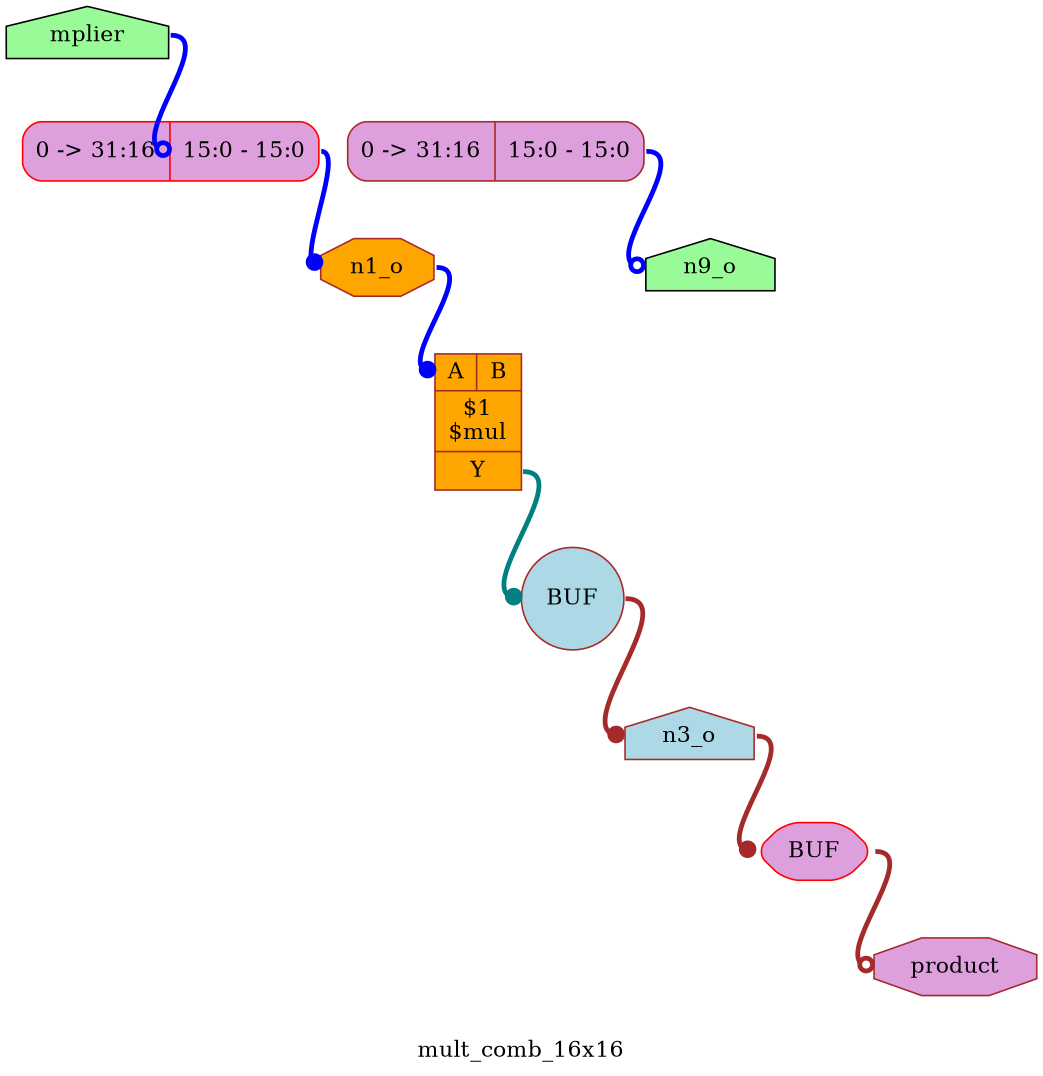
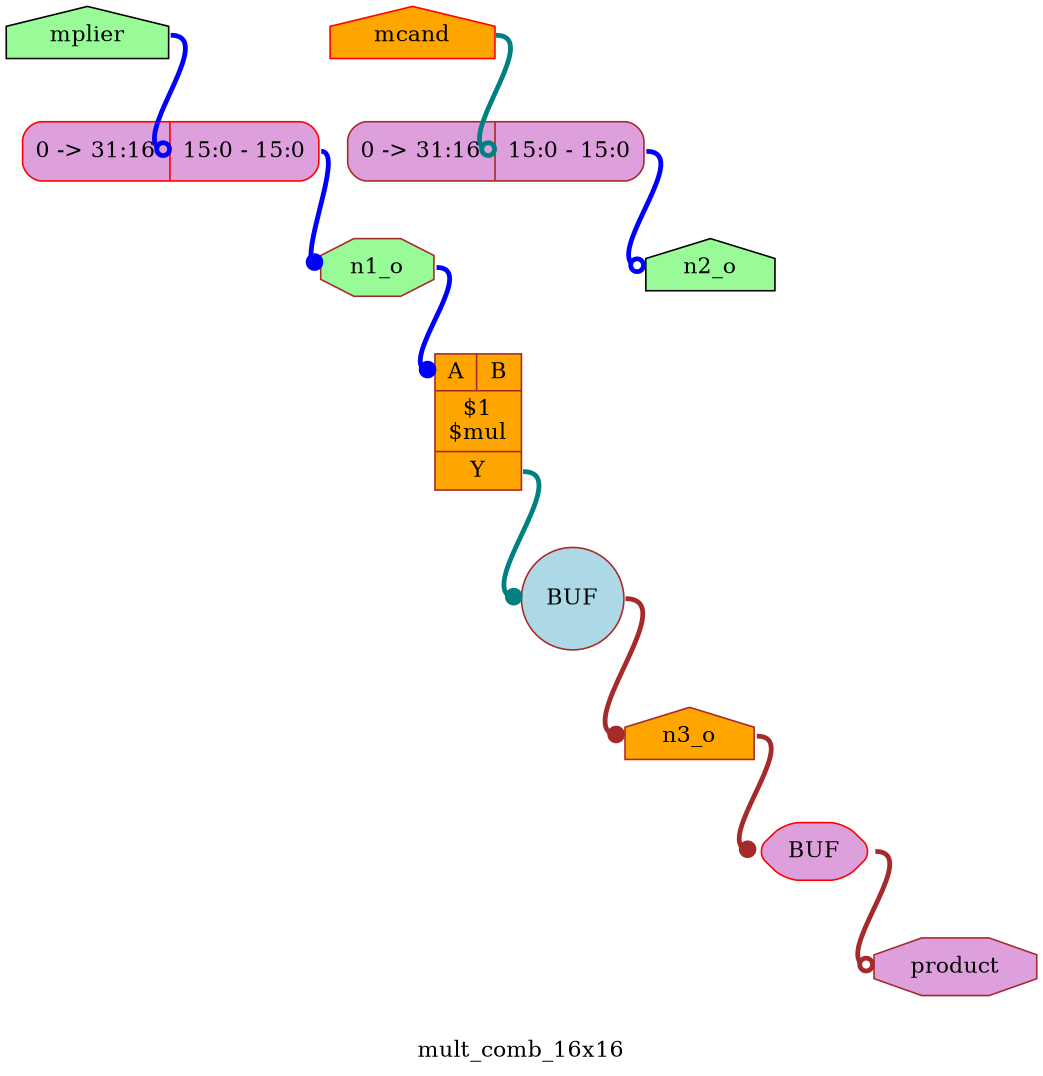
none -> (413, 35)
(377, 267) -> (377, 267)
(710, 267) -> (710, 267)
(690, 736) -> (690, 736)
